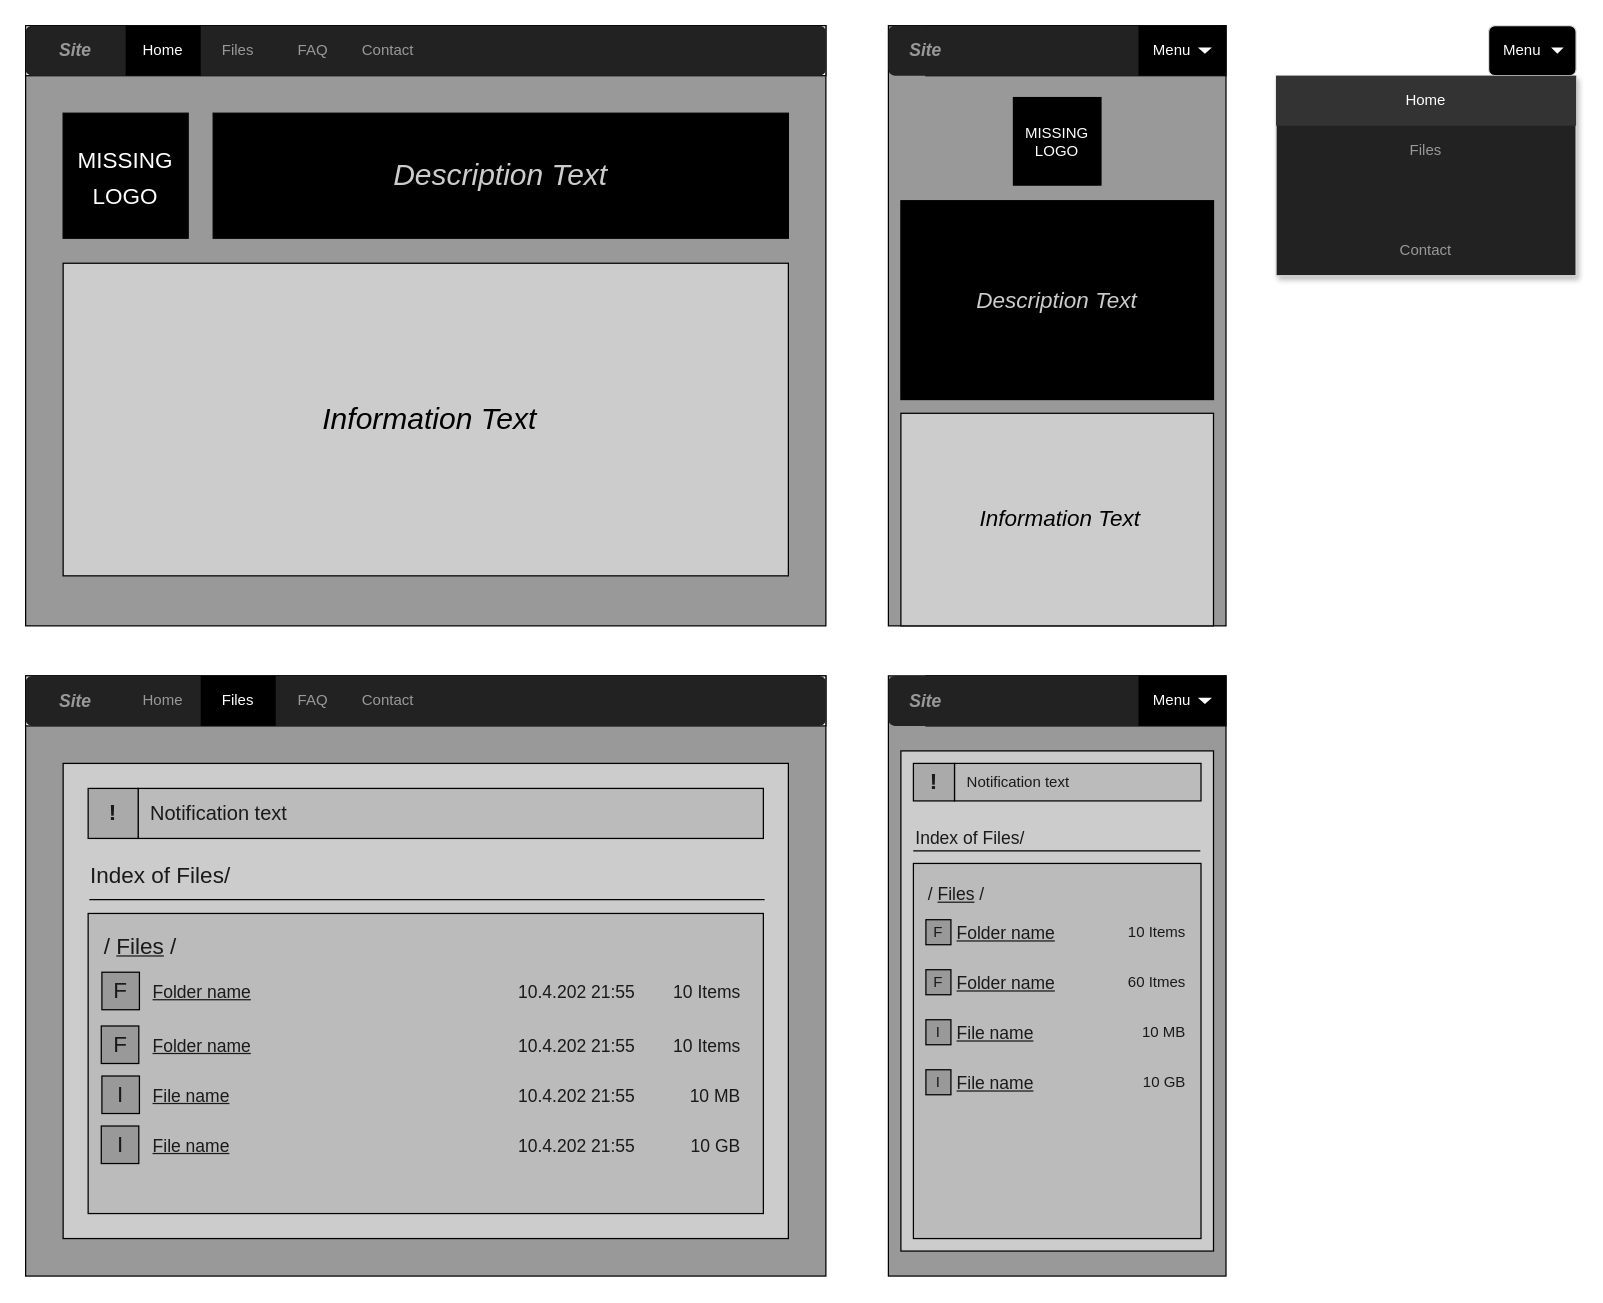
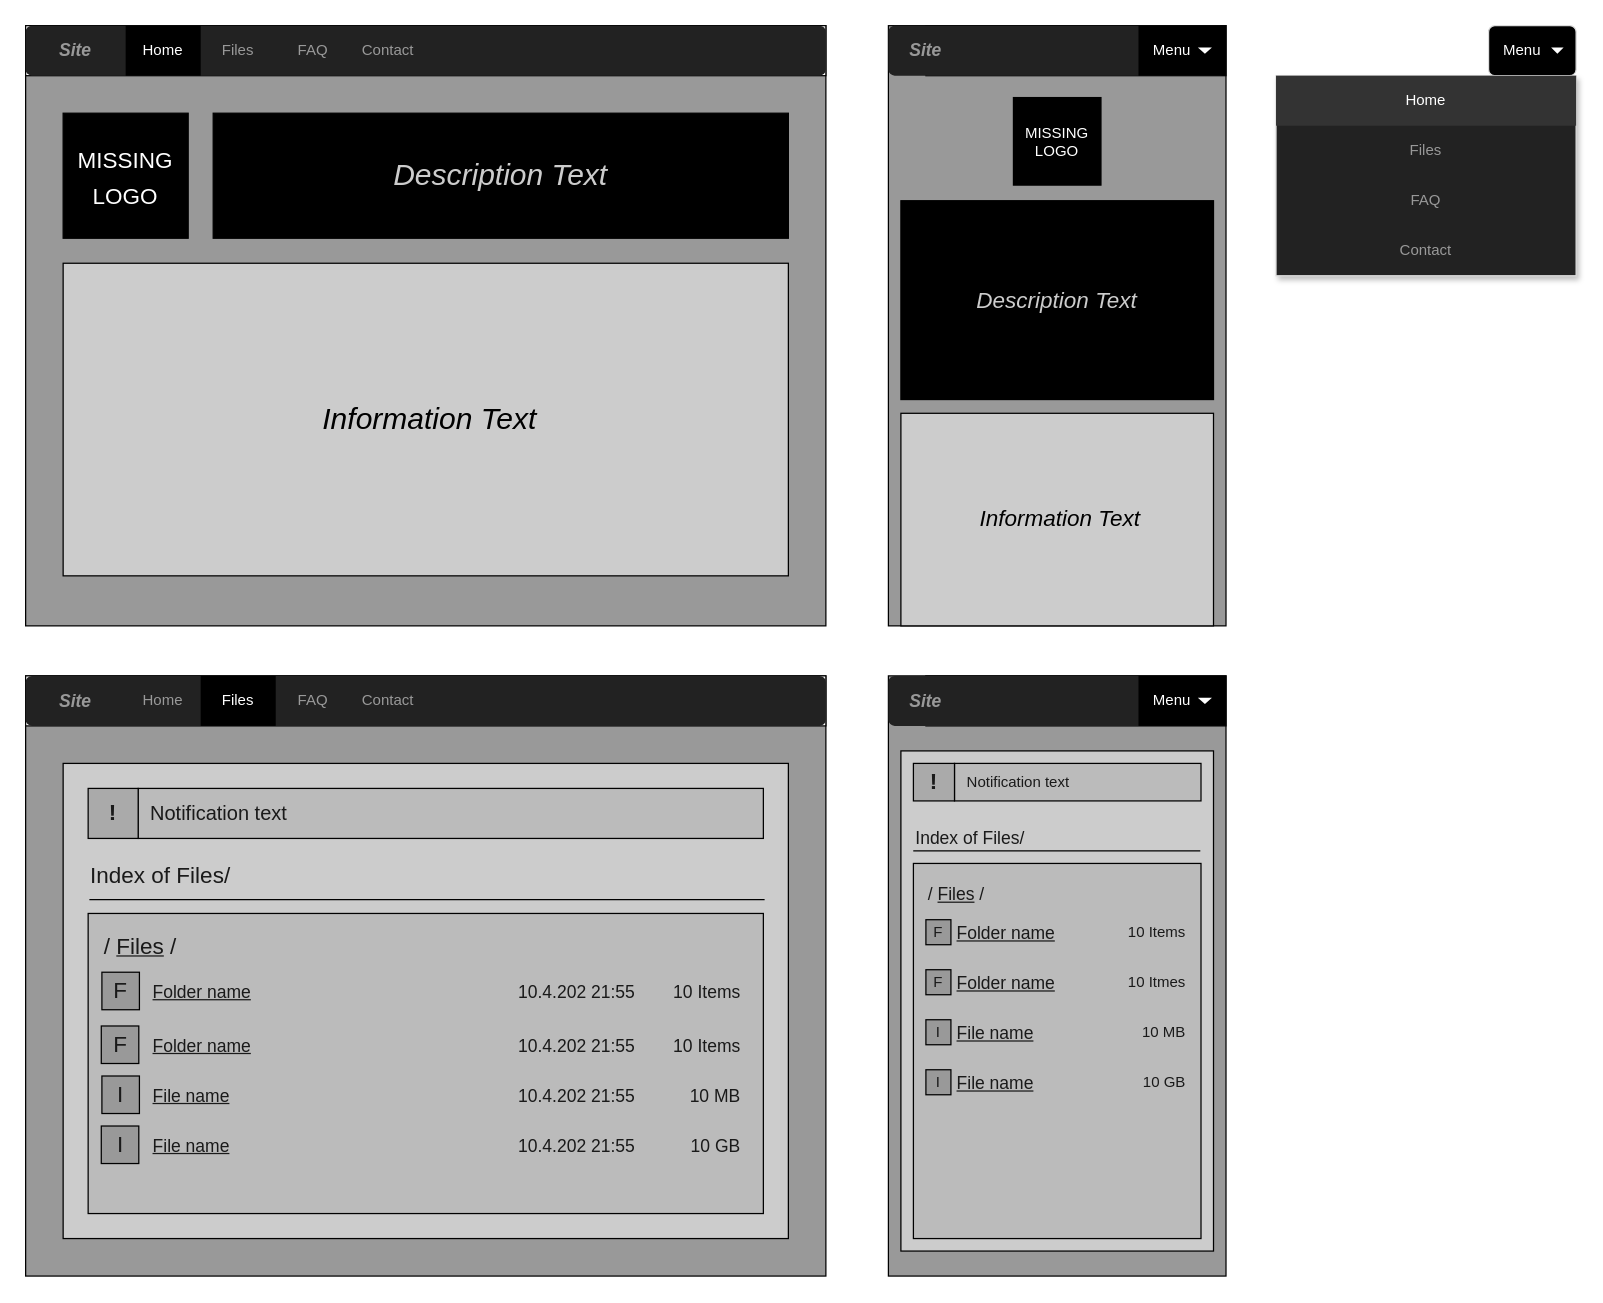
none -> (1426, 201)
(1156, 982) -> (1156, 982)
